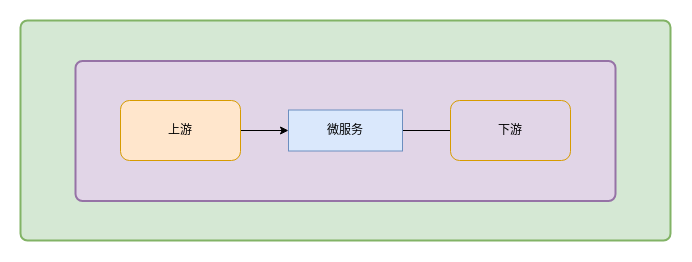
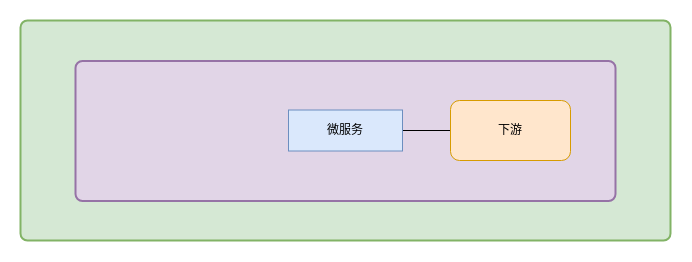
(181, 131) -> none
(261, 131) -> none
(511, 131) -> (511, 131)
